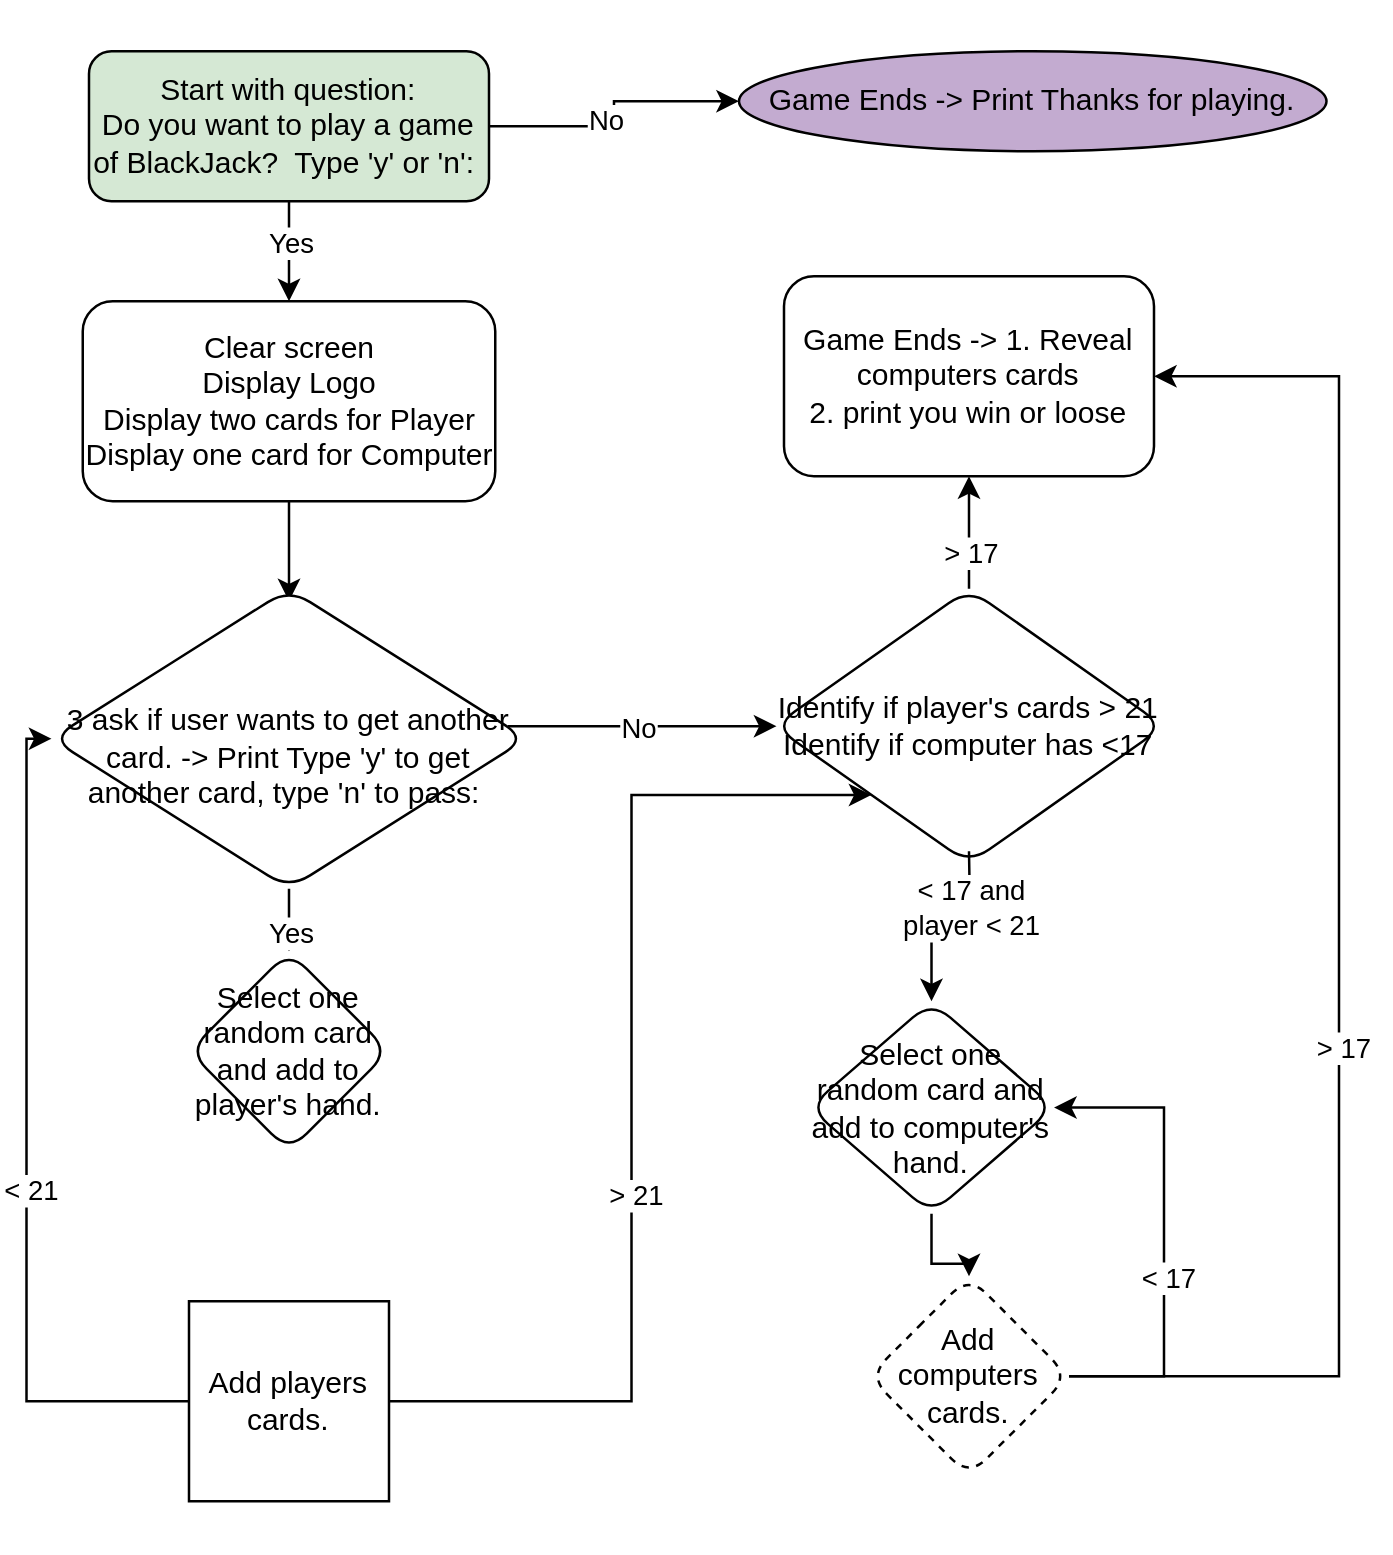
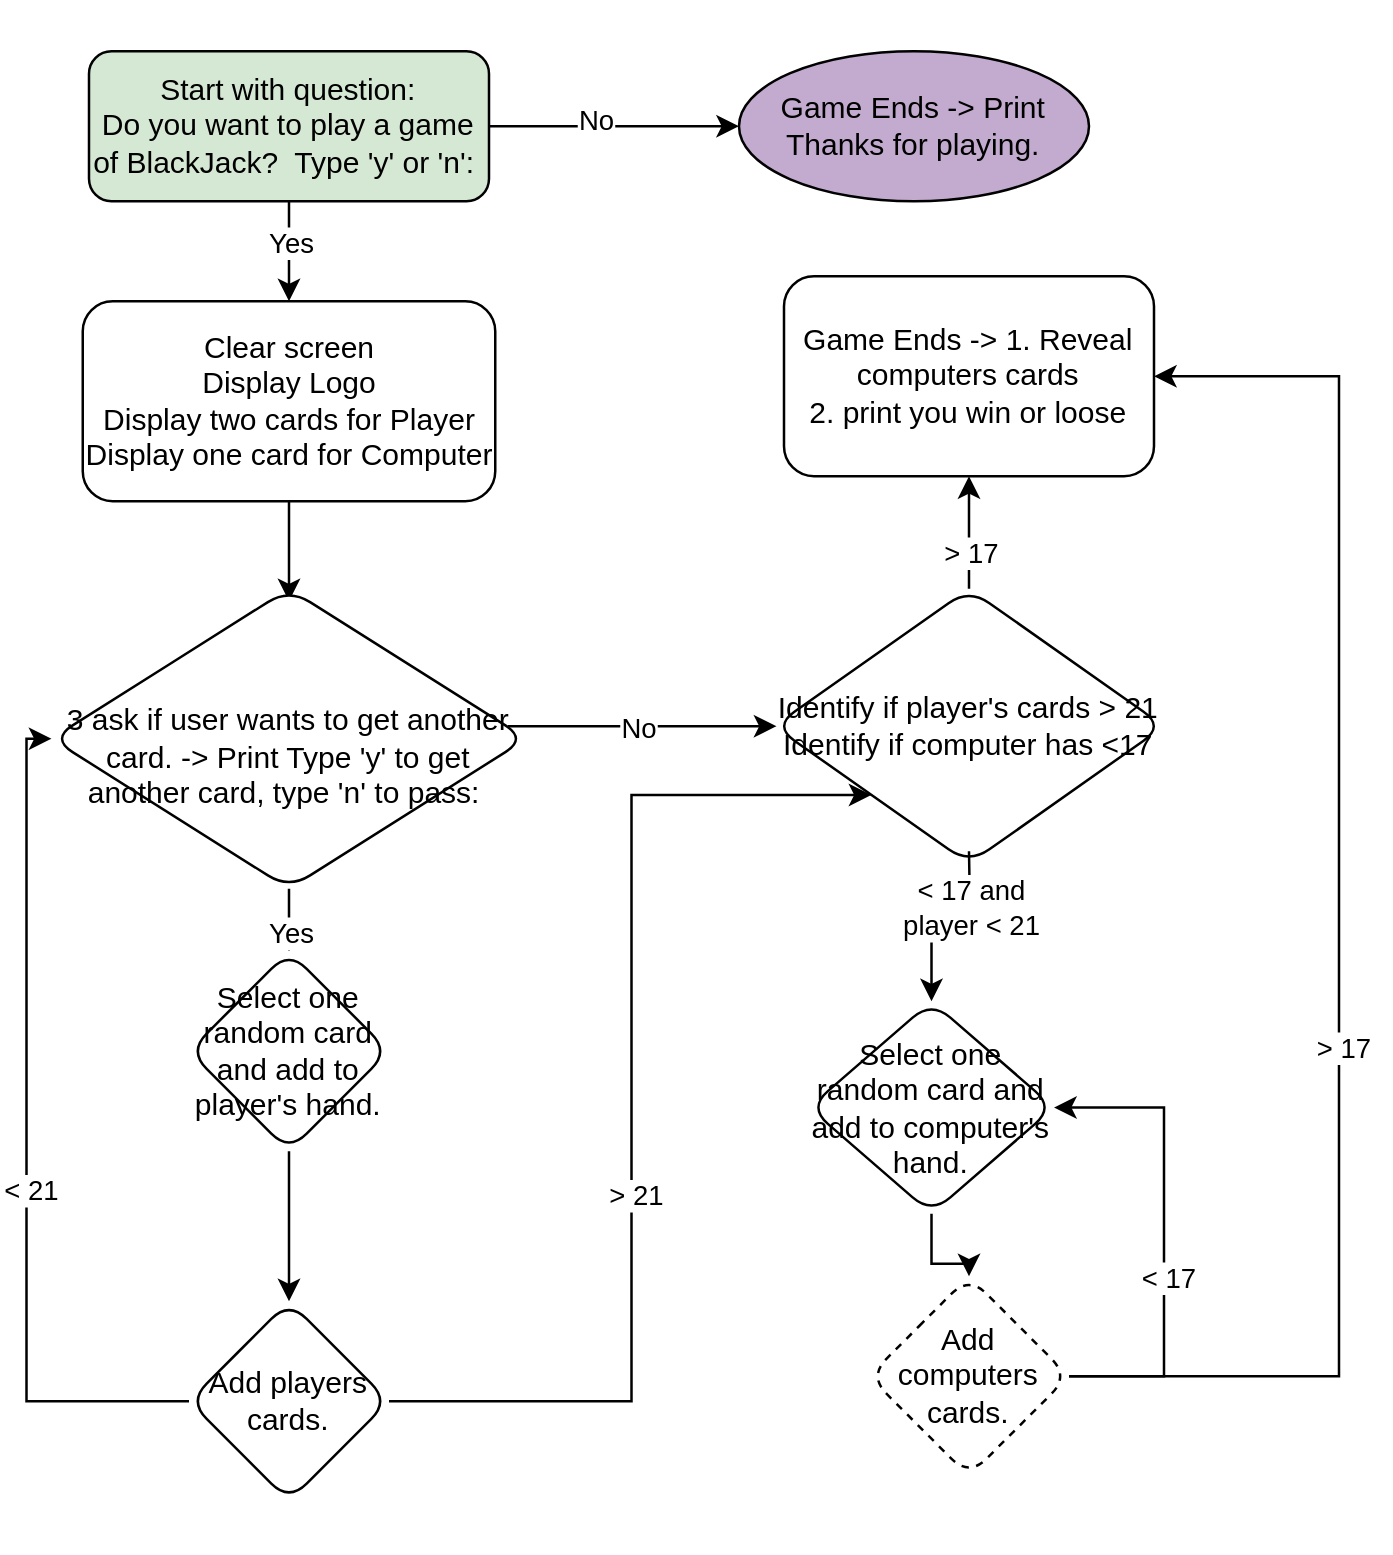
(1033, 101) -> (914, 126)
none -> (289, 1218)
(289, 1401) -> (289, 1401)
